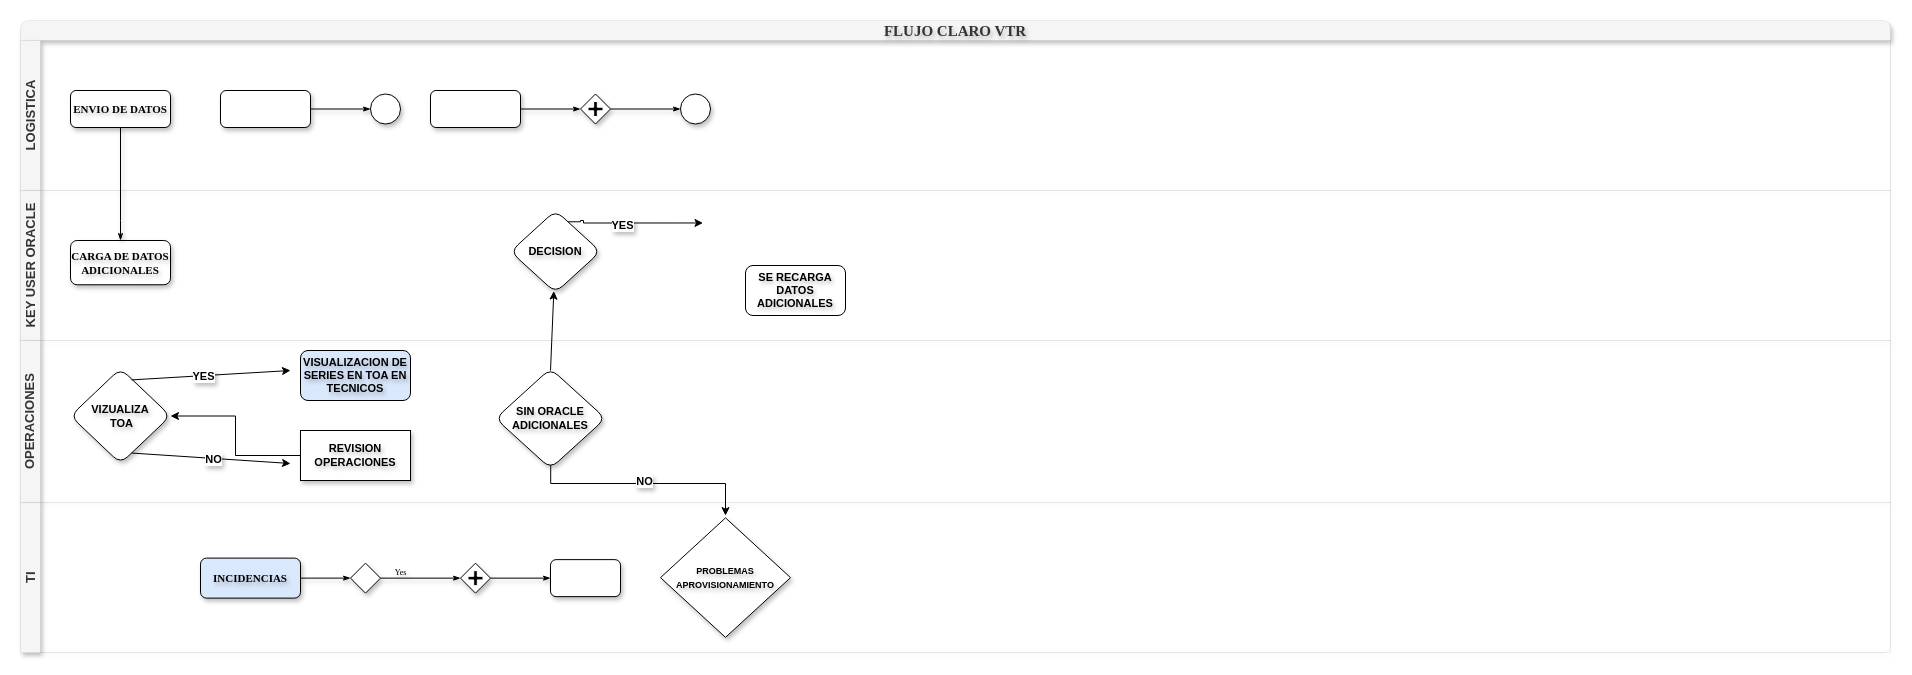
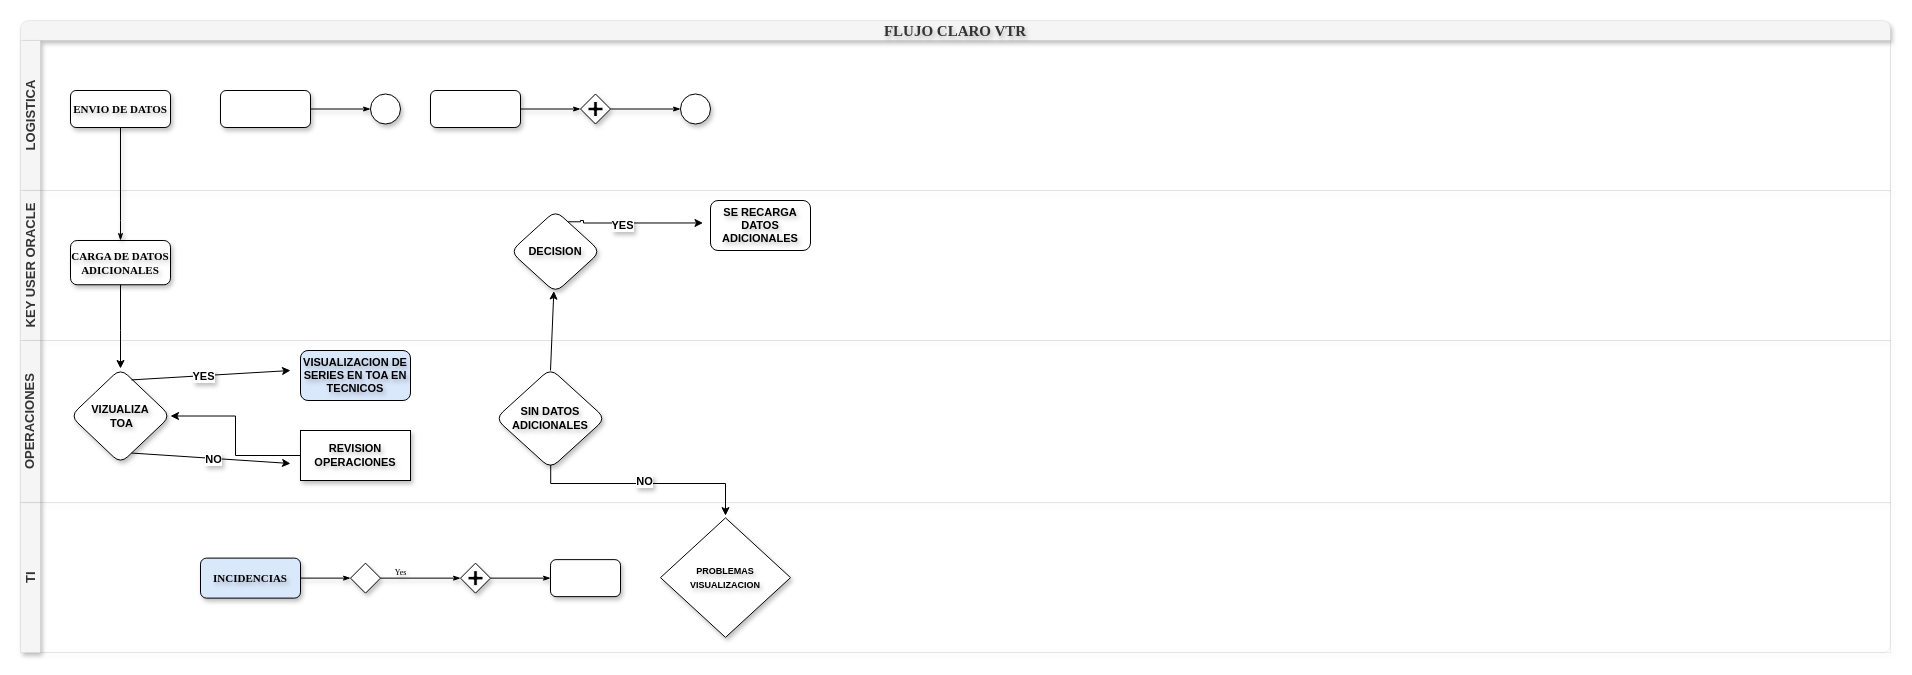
(796, 291) -> (761, 226)
none -> (121, 323)
(551, 419) -> (551, 419)
(726, 578) -> (726, 578)
